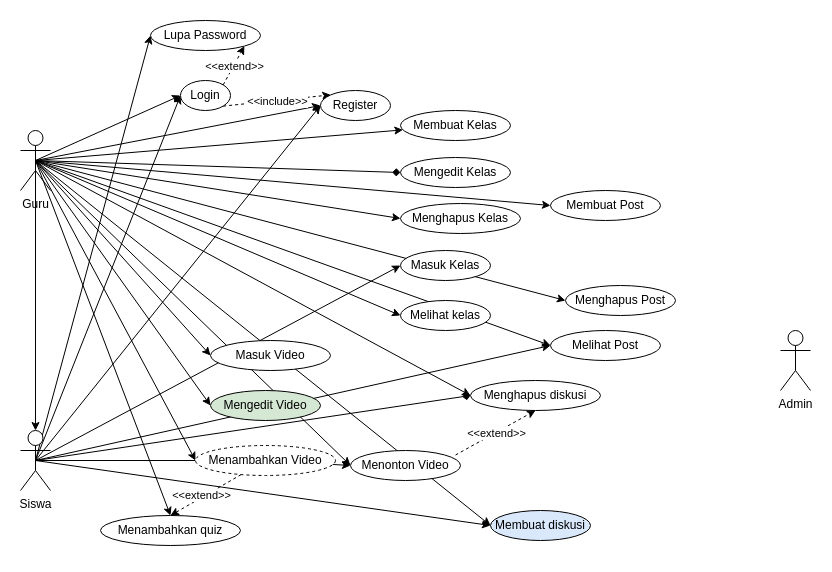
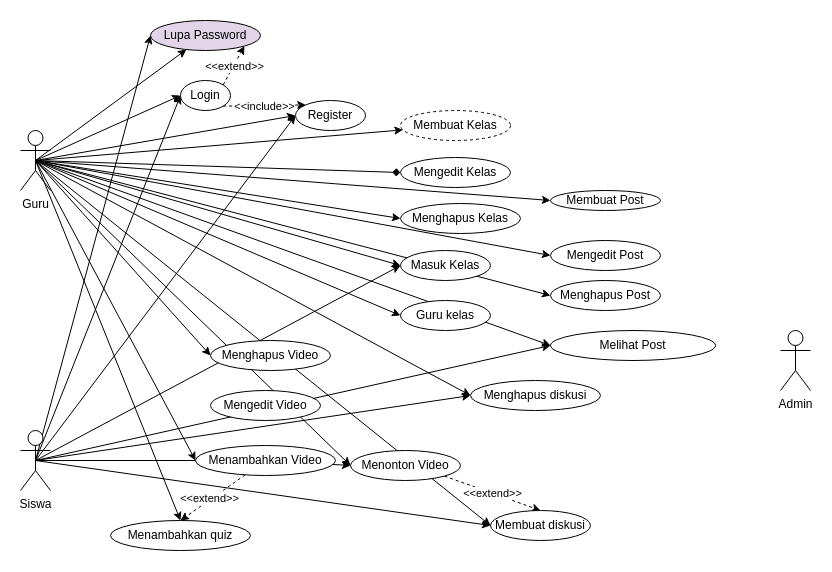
(206, 36) -> (206, 36)
(356, 106) -> (331, 116)
(456, 126) -> (456, 126)
(606, 206) -> (606, 201)
none -> (301, 210)
none -> (227, 216)
none -> (606, 256)
(125, 286) -> none
(36, 299) -> (111, 105)
(621, 301) -> (606, 296)
(446, 316) -> (446, 316)
(606, 346) -> (633, 346)
(271, 356) -> (271, 356)
(462, 397) -> (462, 397)
(266, 406) -> (266, 406)
(492, 435) -> none
(266, 461) -> (266, 461)
none -> (489, 492)
(541, 526) -> (541, 526)
(171, 531) -> (181, 536)
